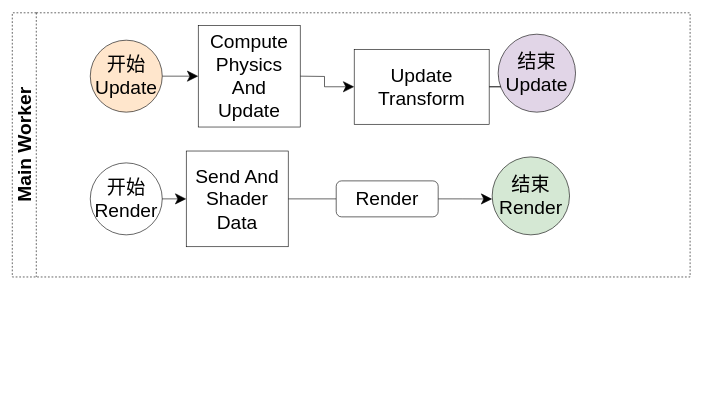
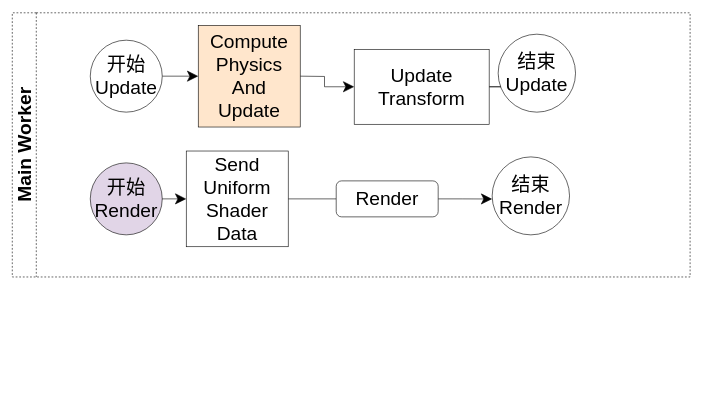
(537, 73) -> (537, 73)
(126, 76) -> (126, 76)
(249, 76) -> (249, 76)
(531, 196) -> (531, 196)
(126, 199) -> (126, 199)
(237, 199) -> (237, 199)
